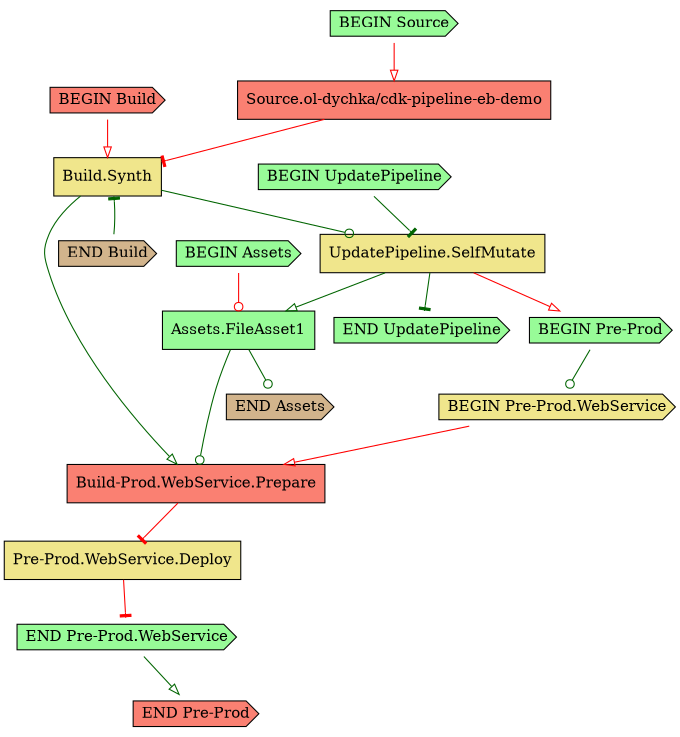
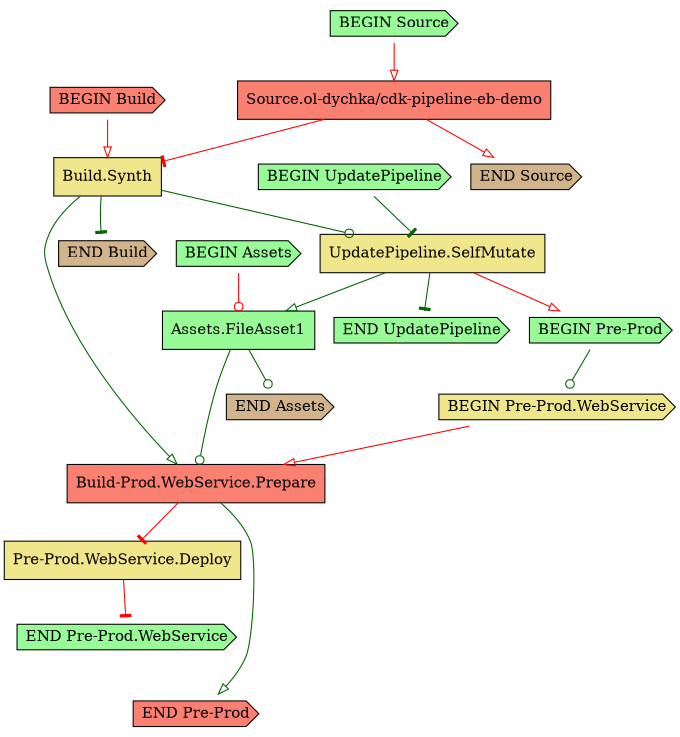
none -> (526, 177)
(115, 218) -> (100, 213)
(158, 672) -> (254, 593)
